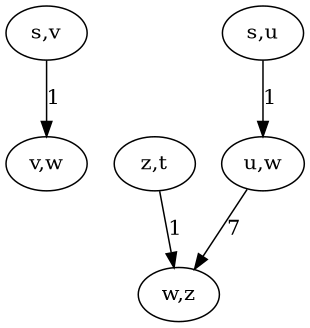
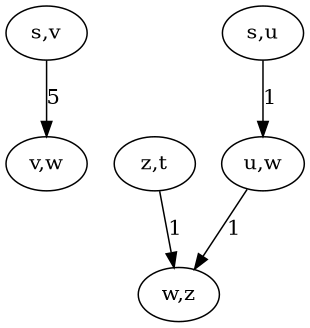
(54, 98) -> (54, 98)
(234, 229) -> (234, 229)
